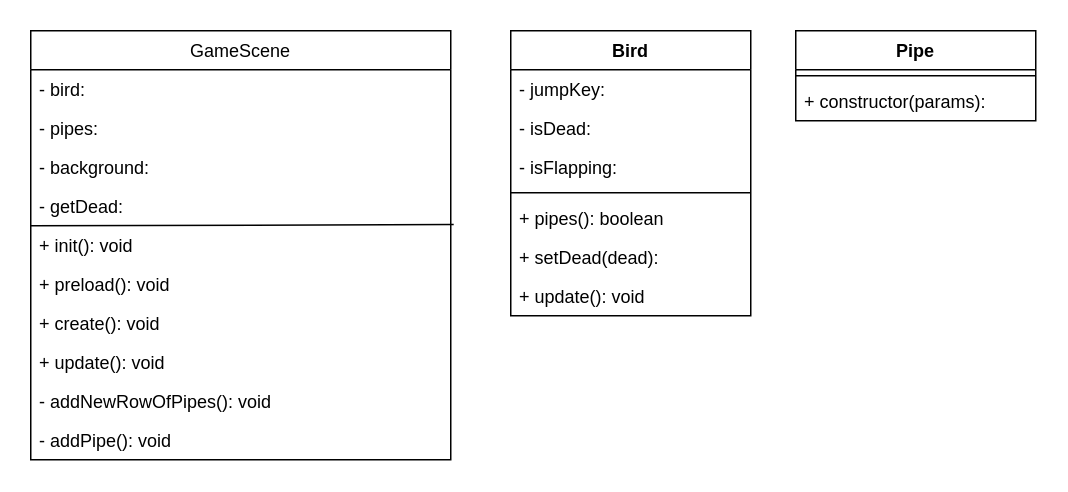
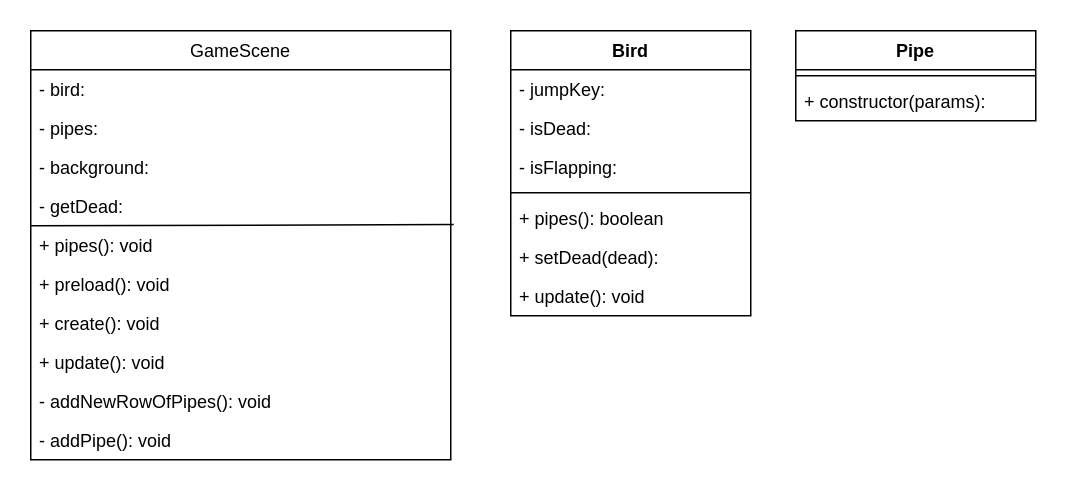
(96, 246) -> (103, 246)
